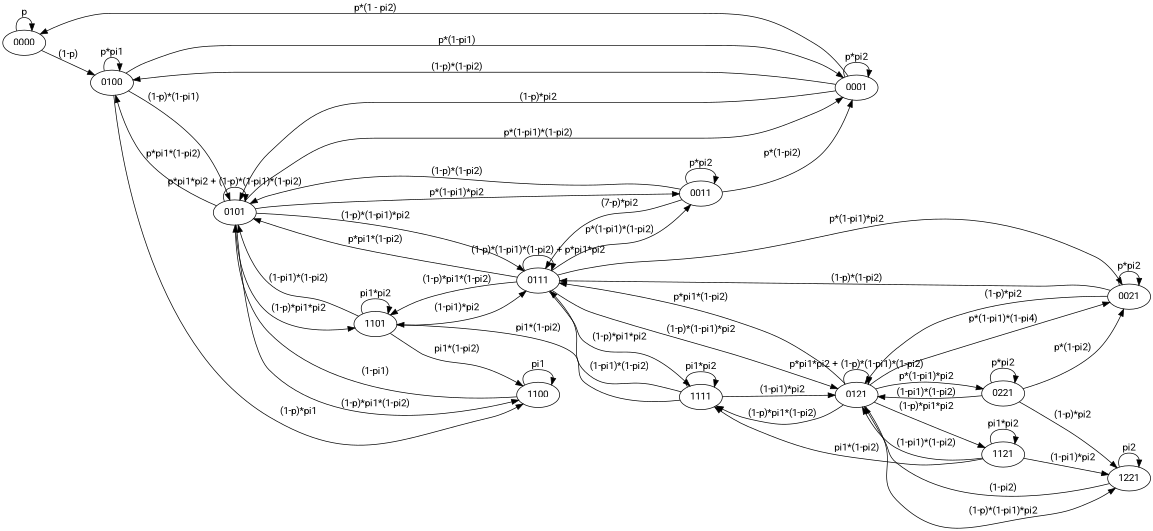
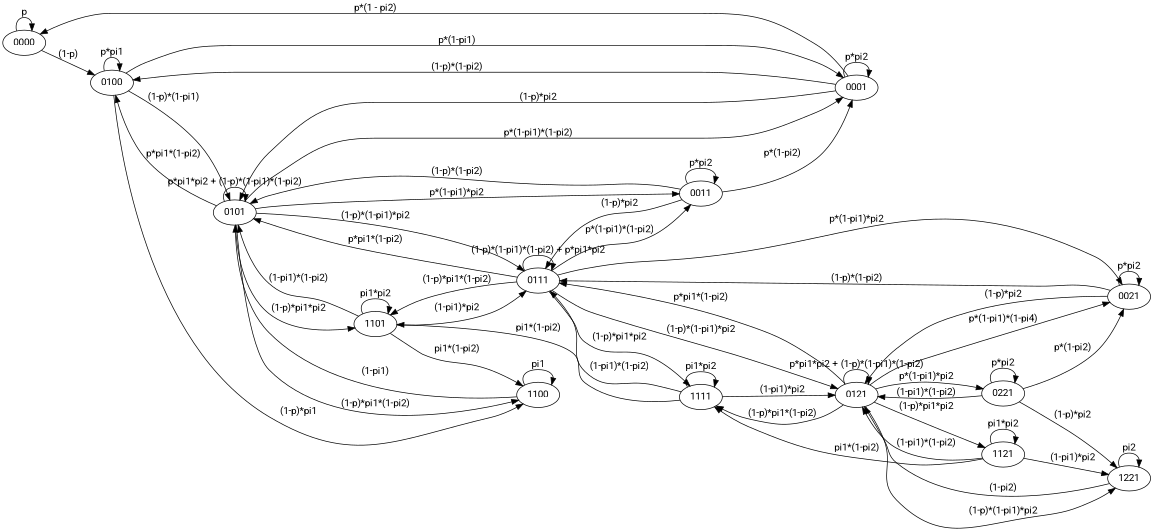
(620, 203) -> (620, 203)
